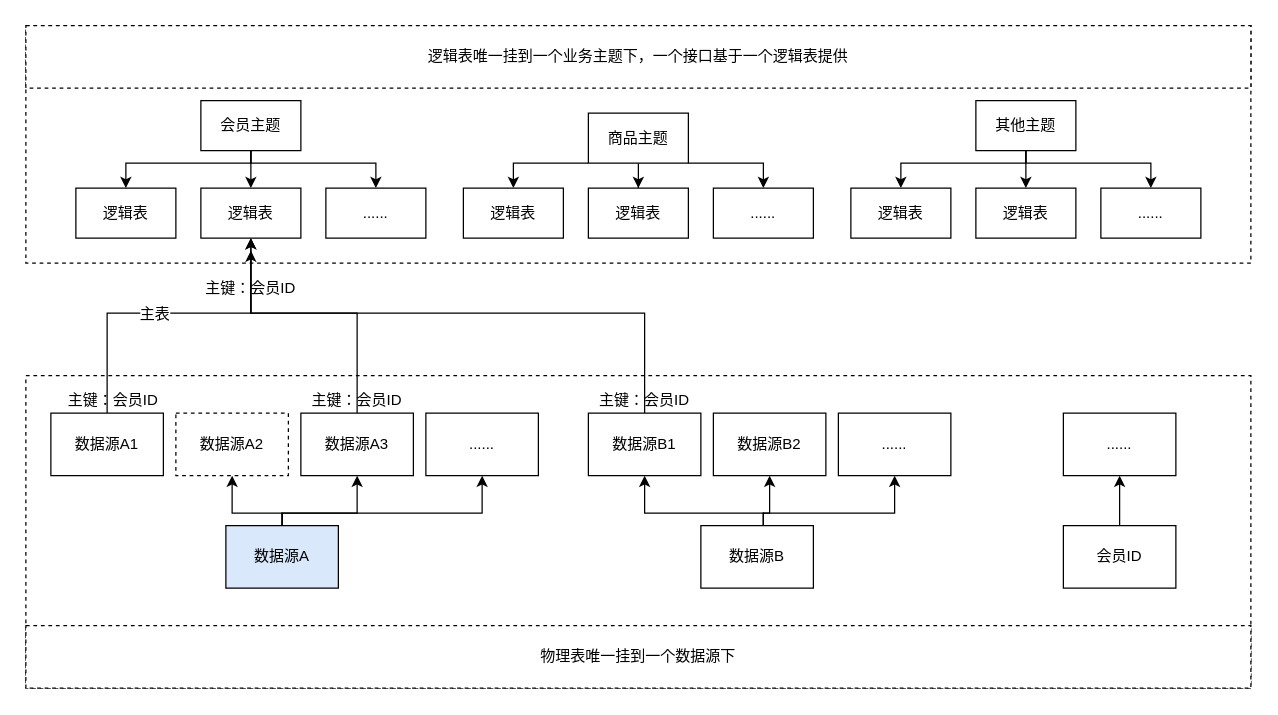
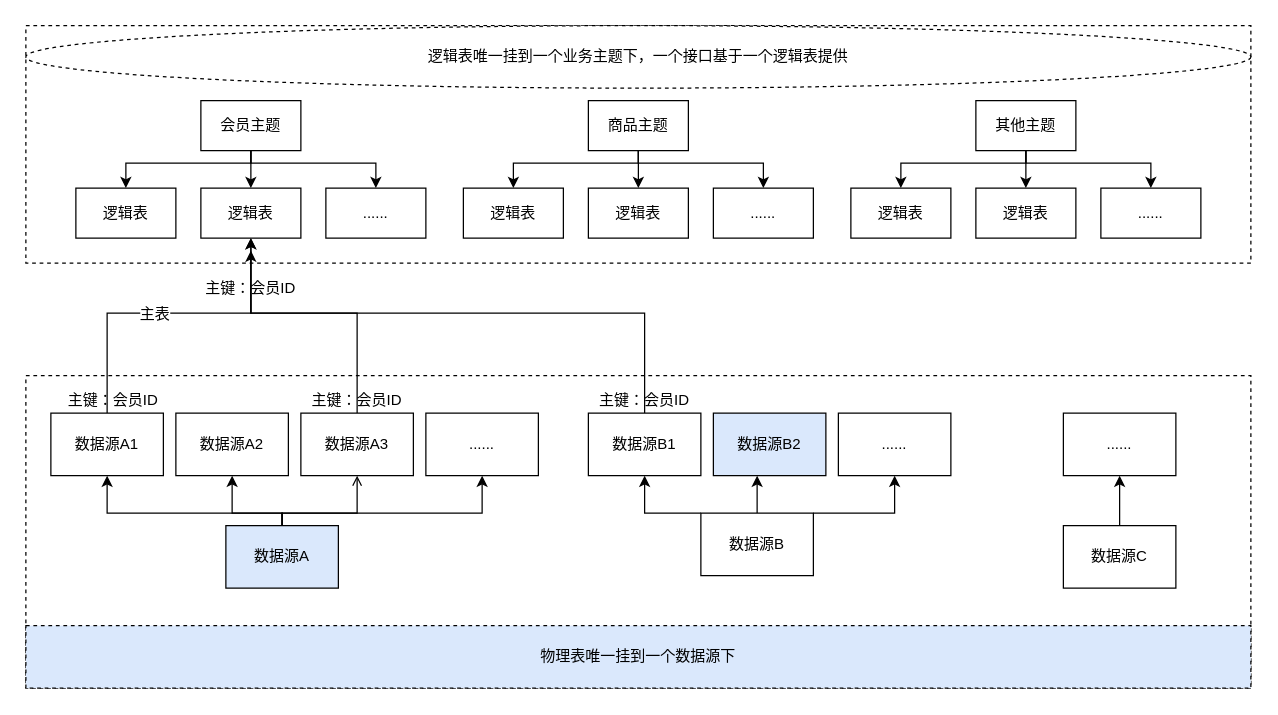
(638, 57) -> (638, 57)
(638, 138) -> (638, 126)
(232, 444) -> (232, 444)
(769, 444) -> (769, 444)
(357, 486) -> (357, 484)
none -> (153, 513)
(757, 557) -> (757, 544)
(1119, 557) -> (1119, 557)
(638, 657) -> (638, 657)
